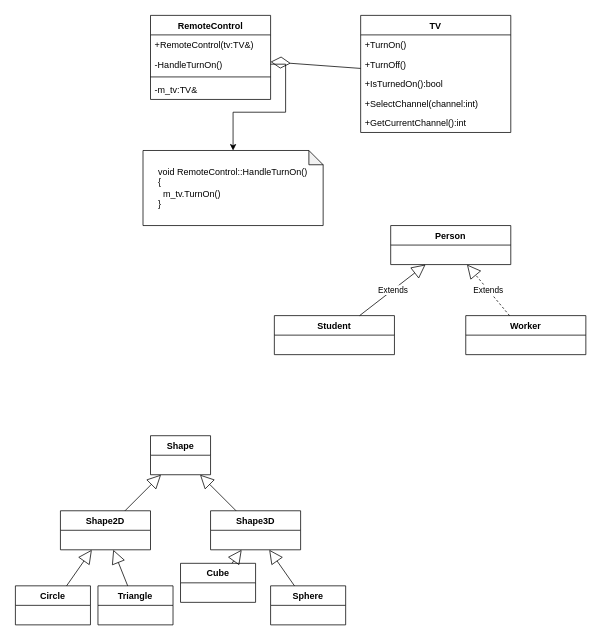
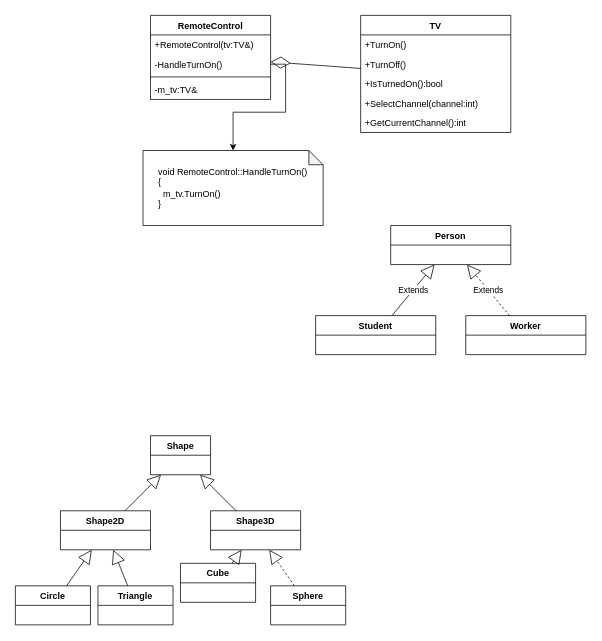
(334, 335) -> (375, 335)
(286, 573) -> (286, 573)
